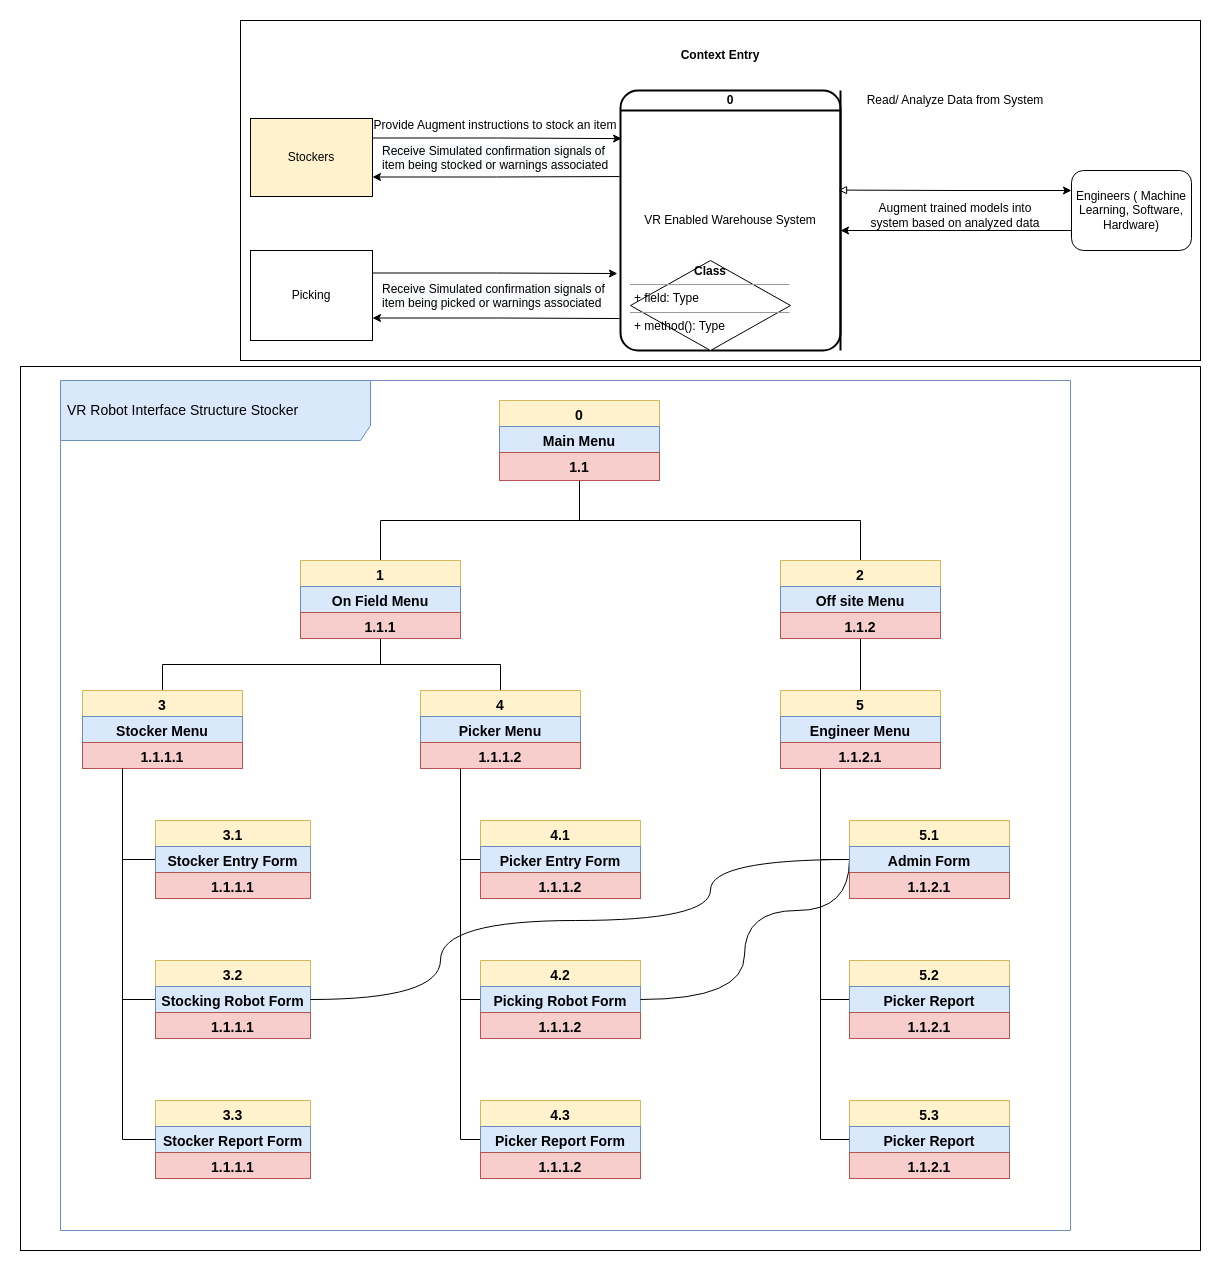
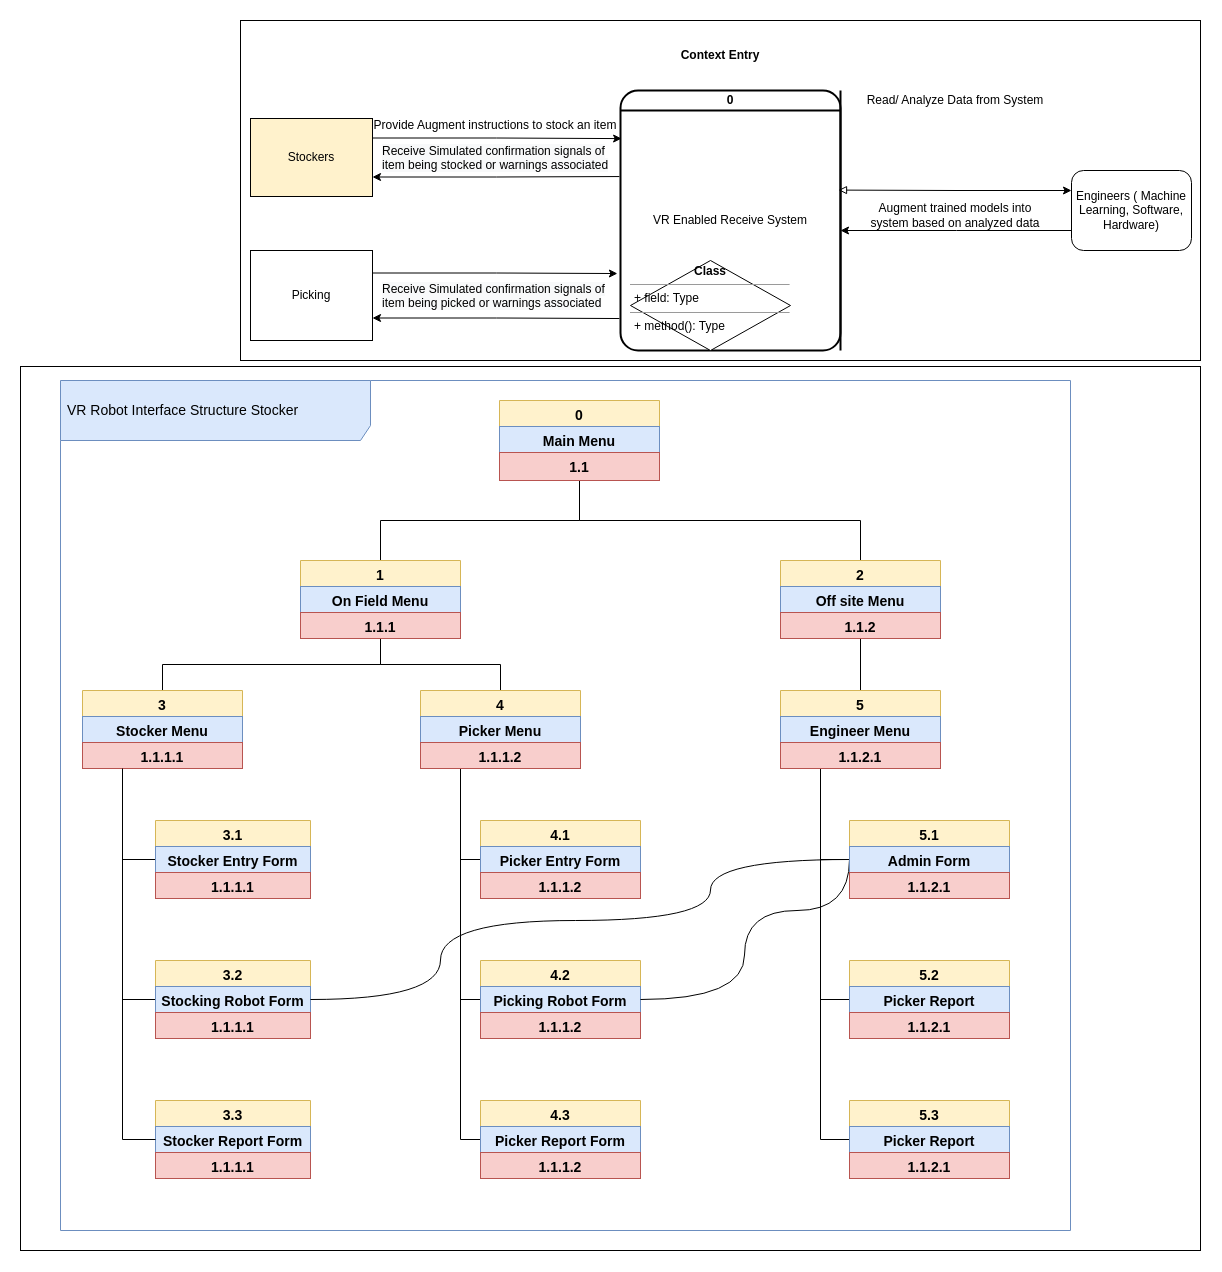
(731, 221) -> (731, 221)
